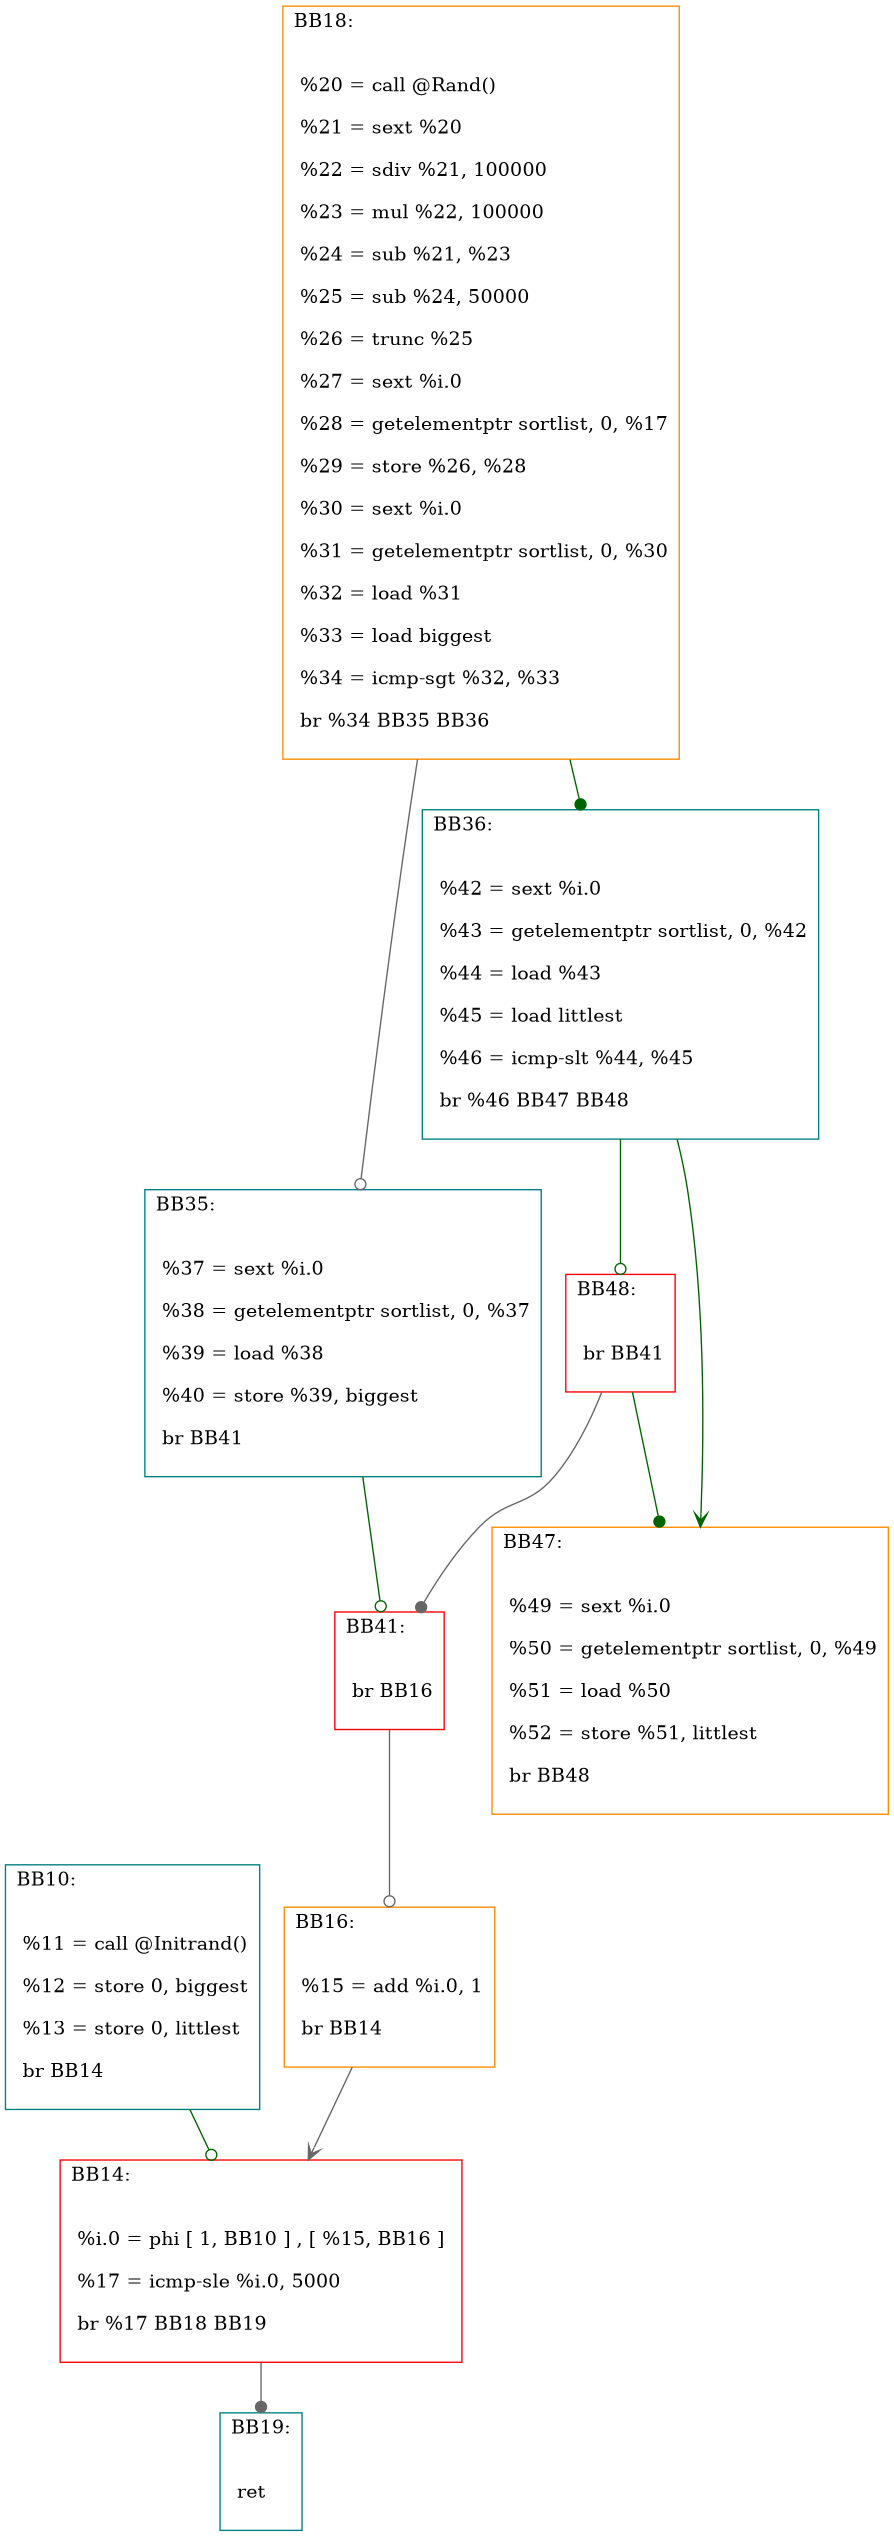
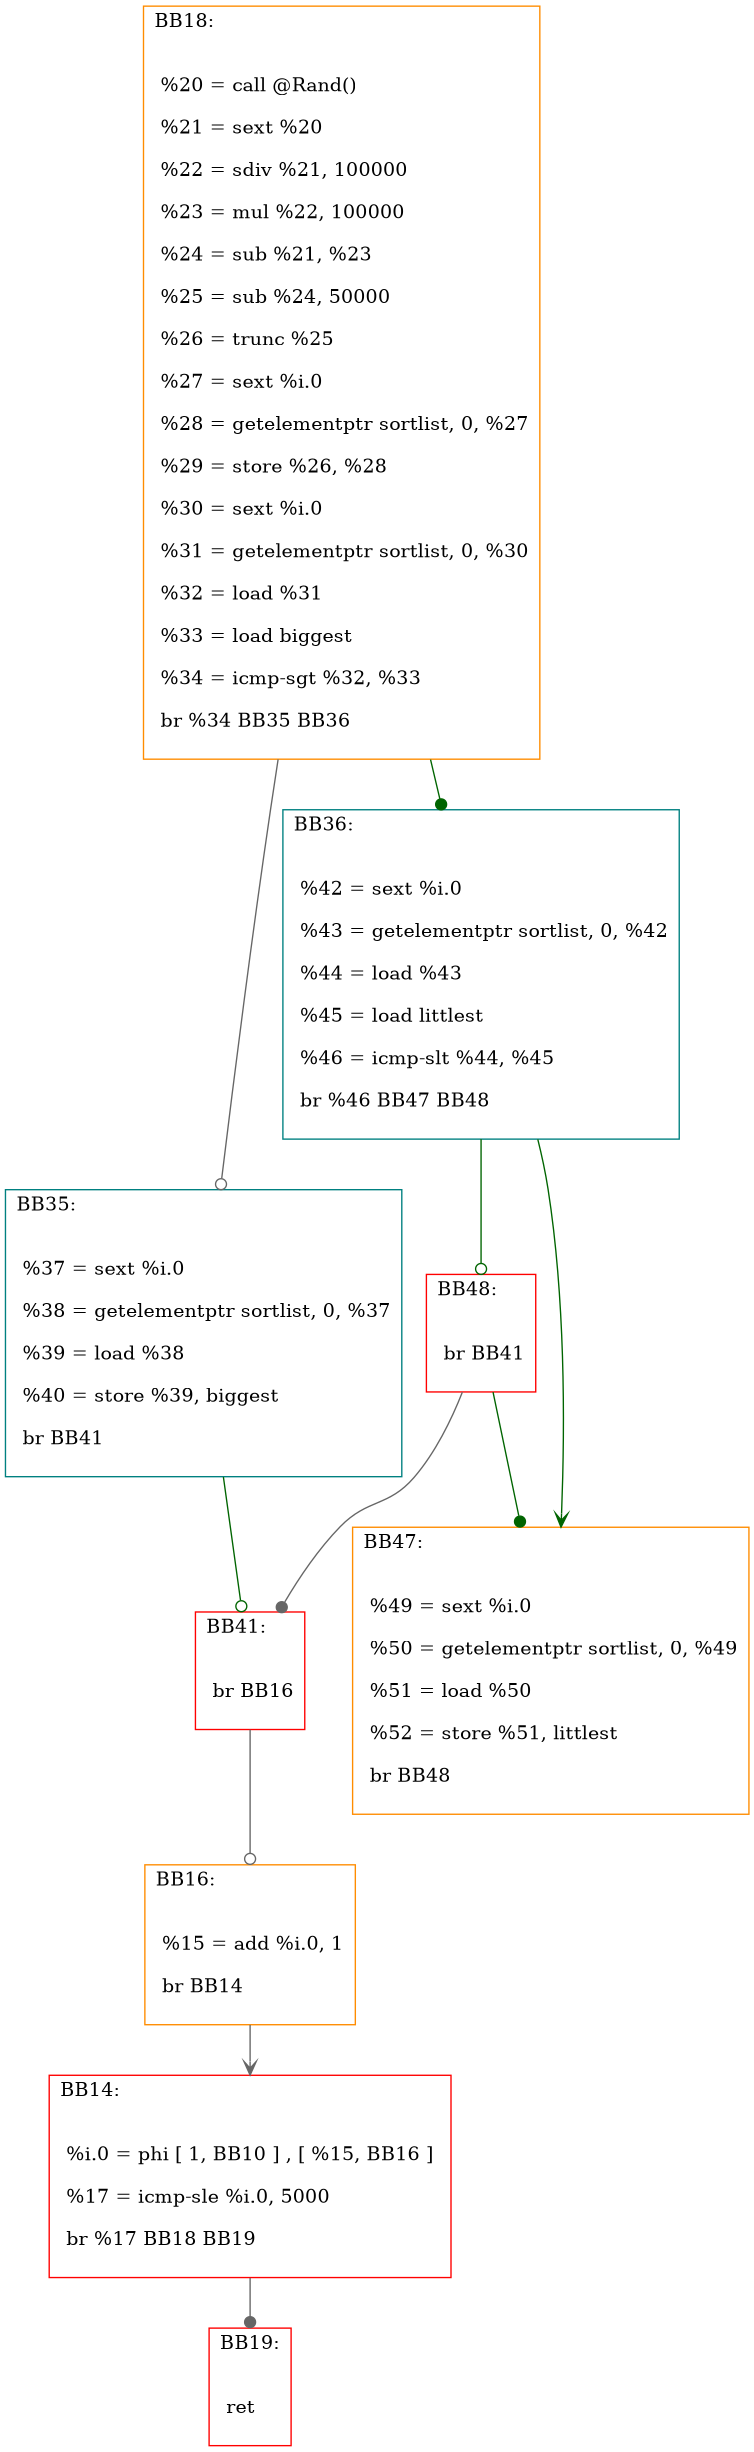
(481, 424) -> (342, 424)
(133, 1987) -> none
(261, 2472) -> (250, 2387)
